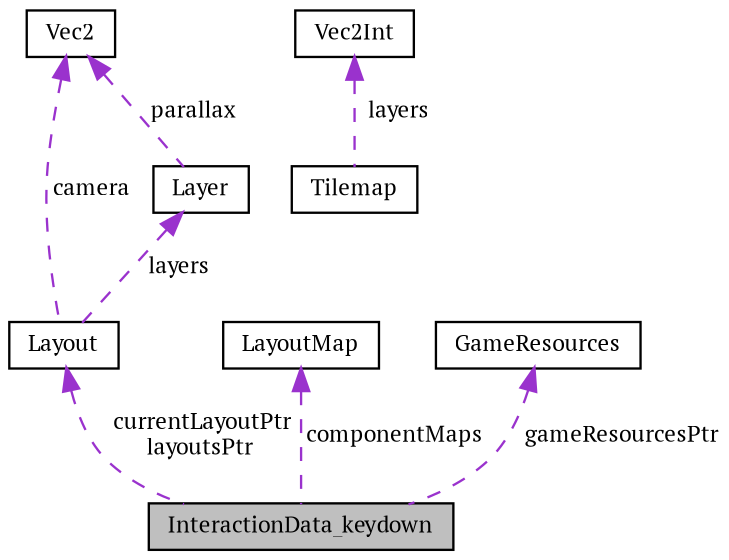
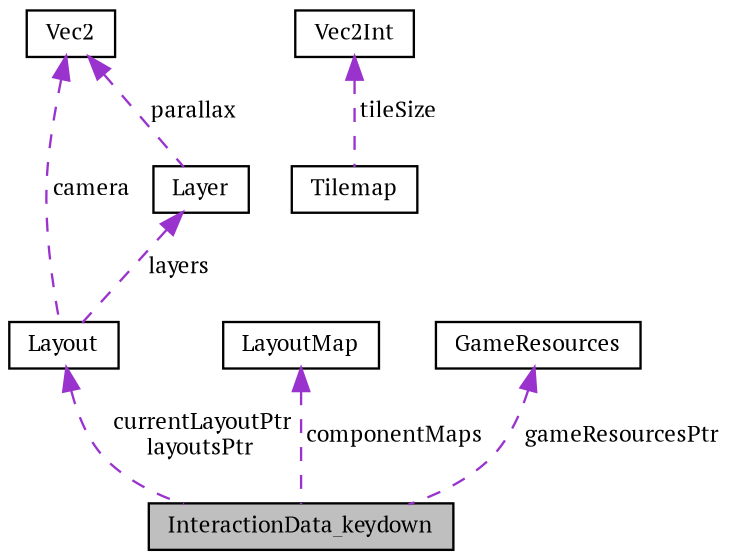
(396, 112) -> (396, 112)
